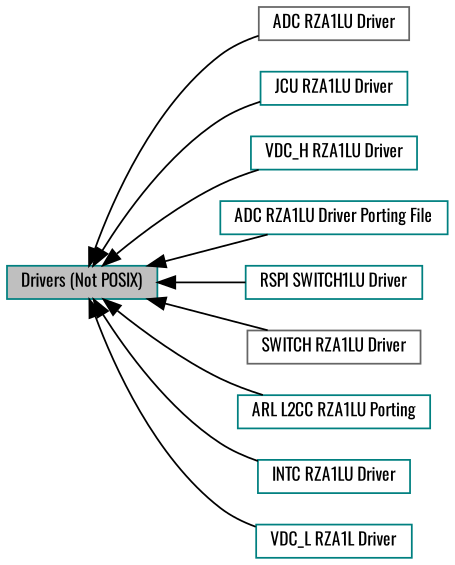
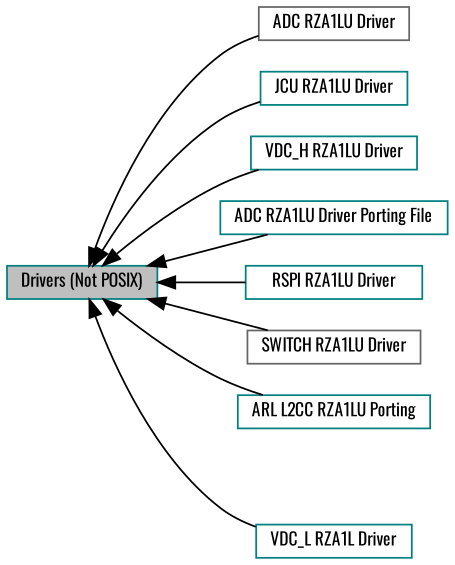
(334, 282) -> (334, 282)
(334, 476) -> none
